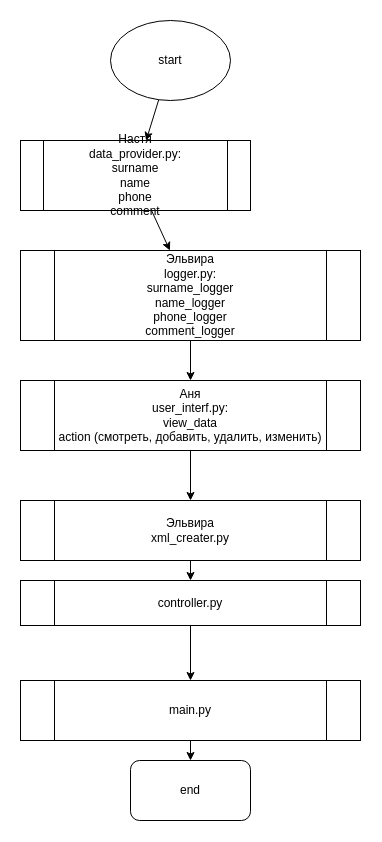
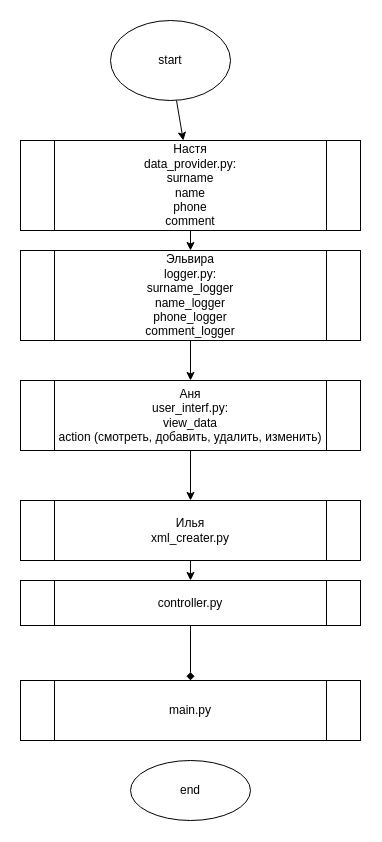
(136, 176) -> (191, 186)
(191, 531) -> (191, 531)
(191, 672) -> (191, 672)
(191, 747) -> none
(191, 791) -> (191, 791)
